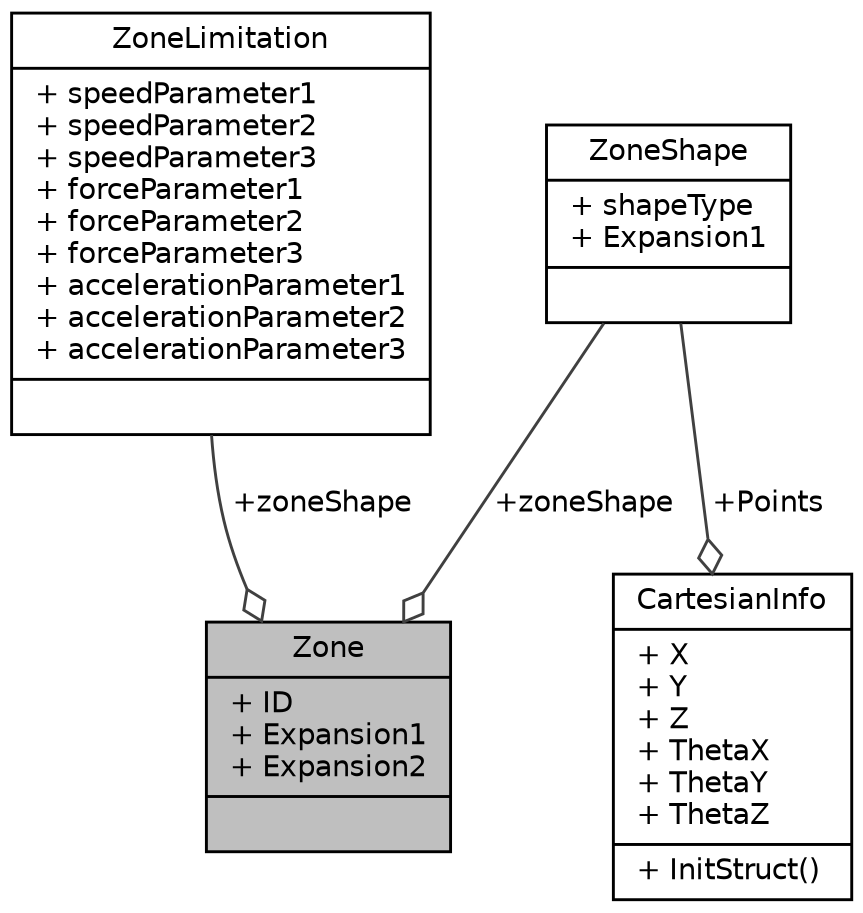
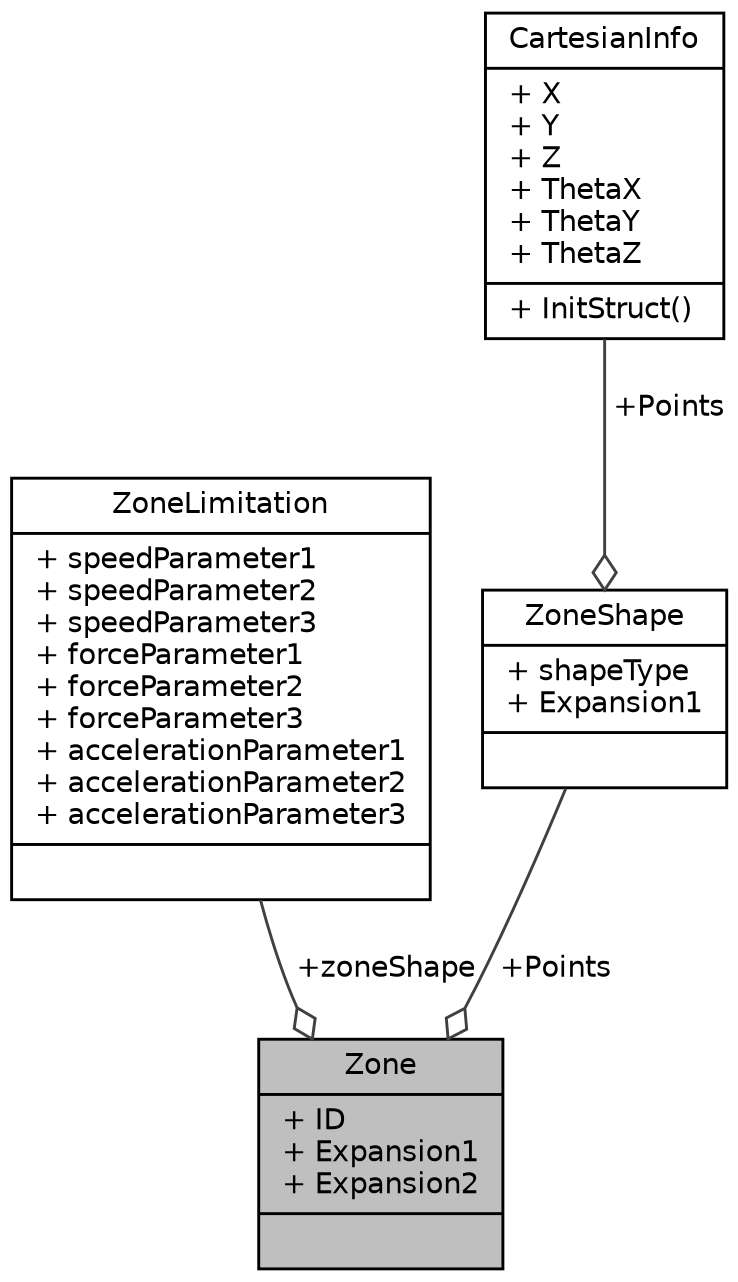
(694, 431) -> (605, 447)
(580, 504) -> (552, 969)
